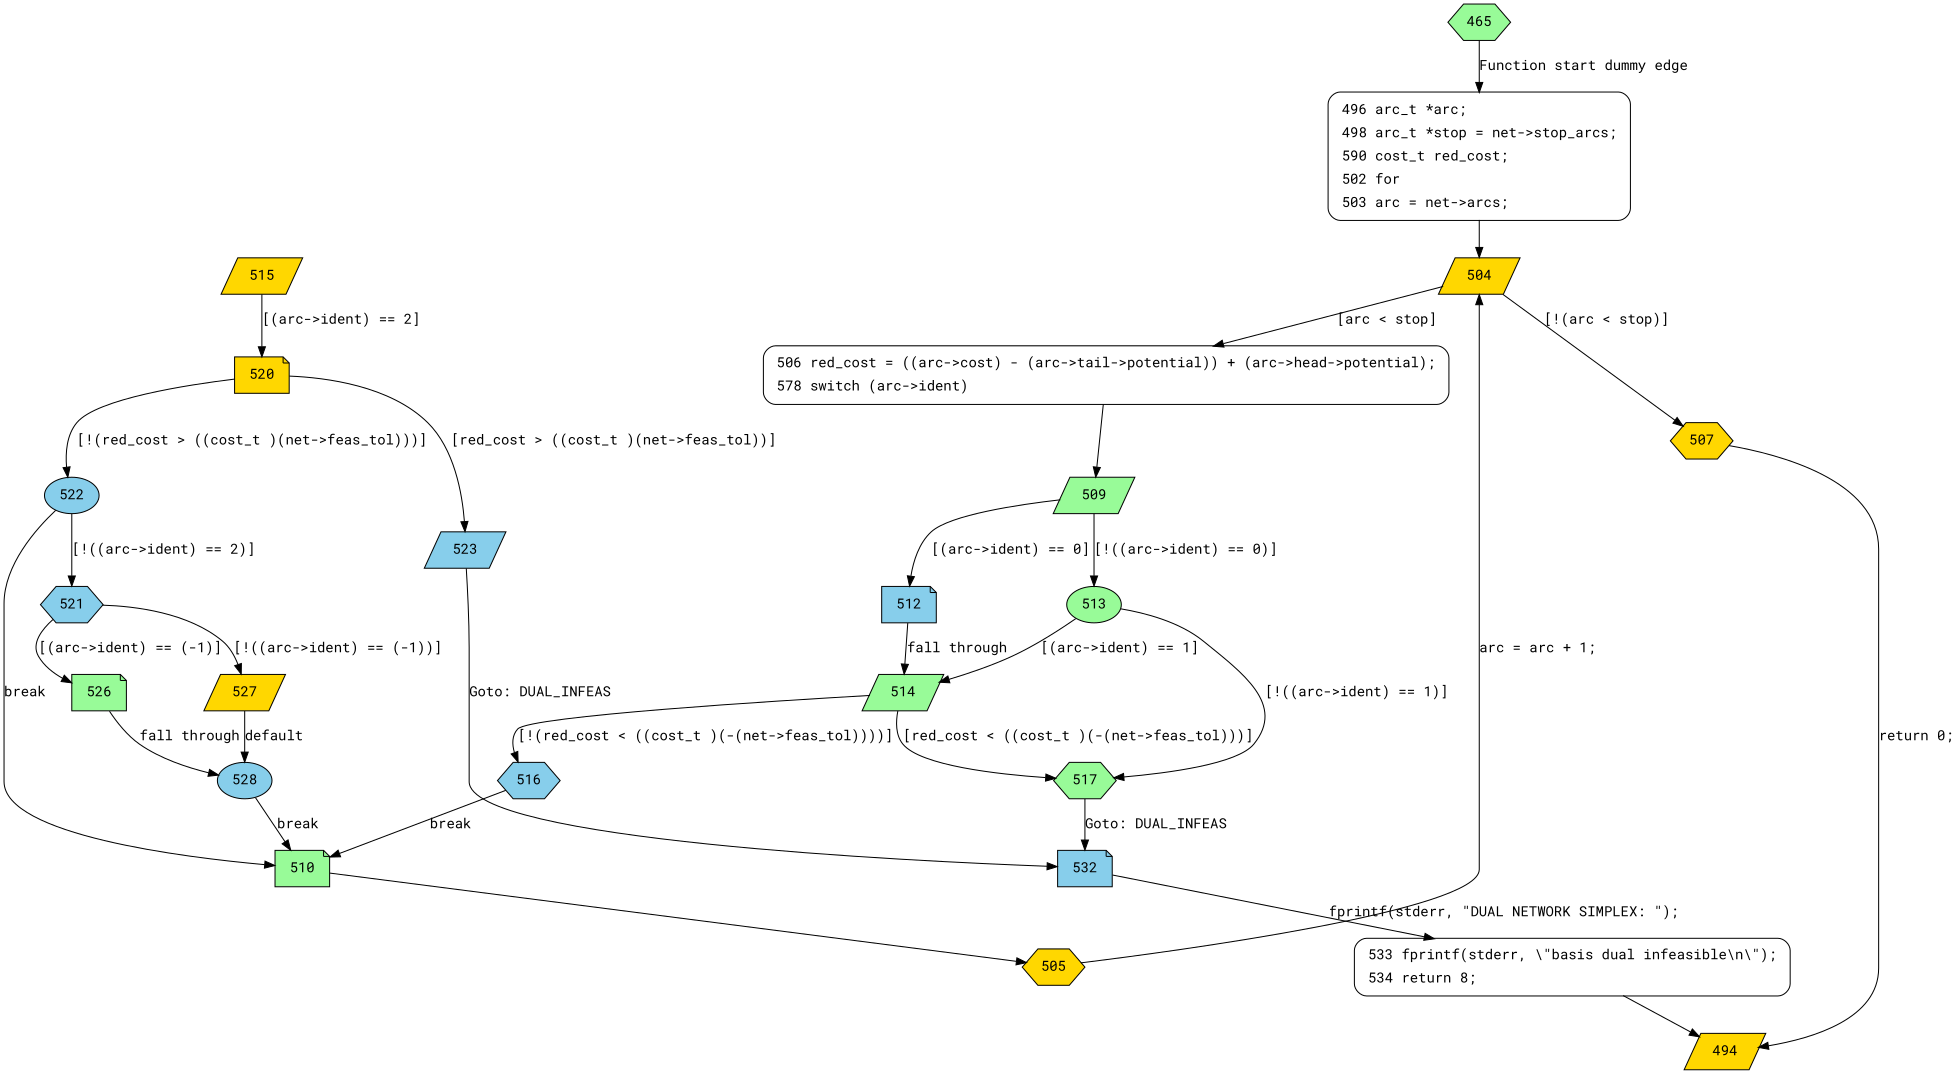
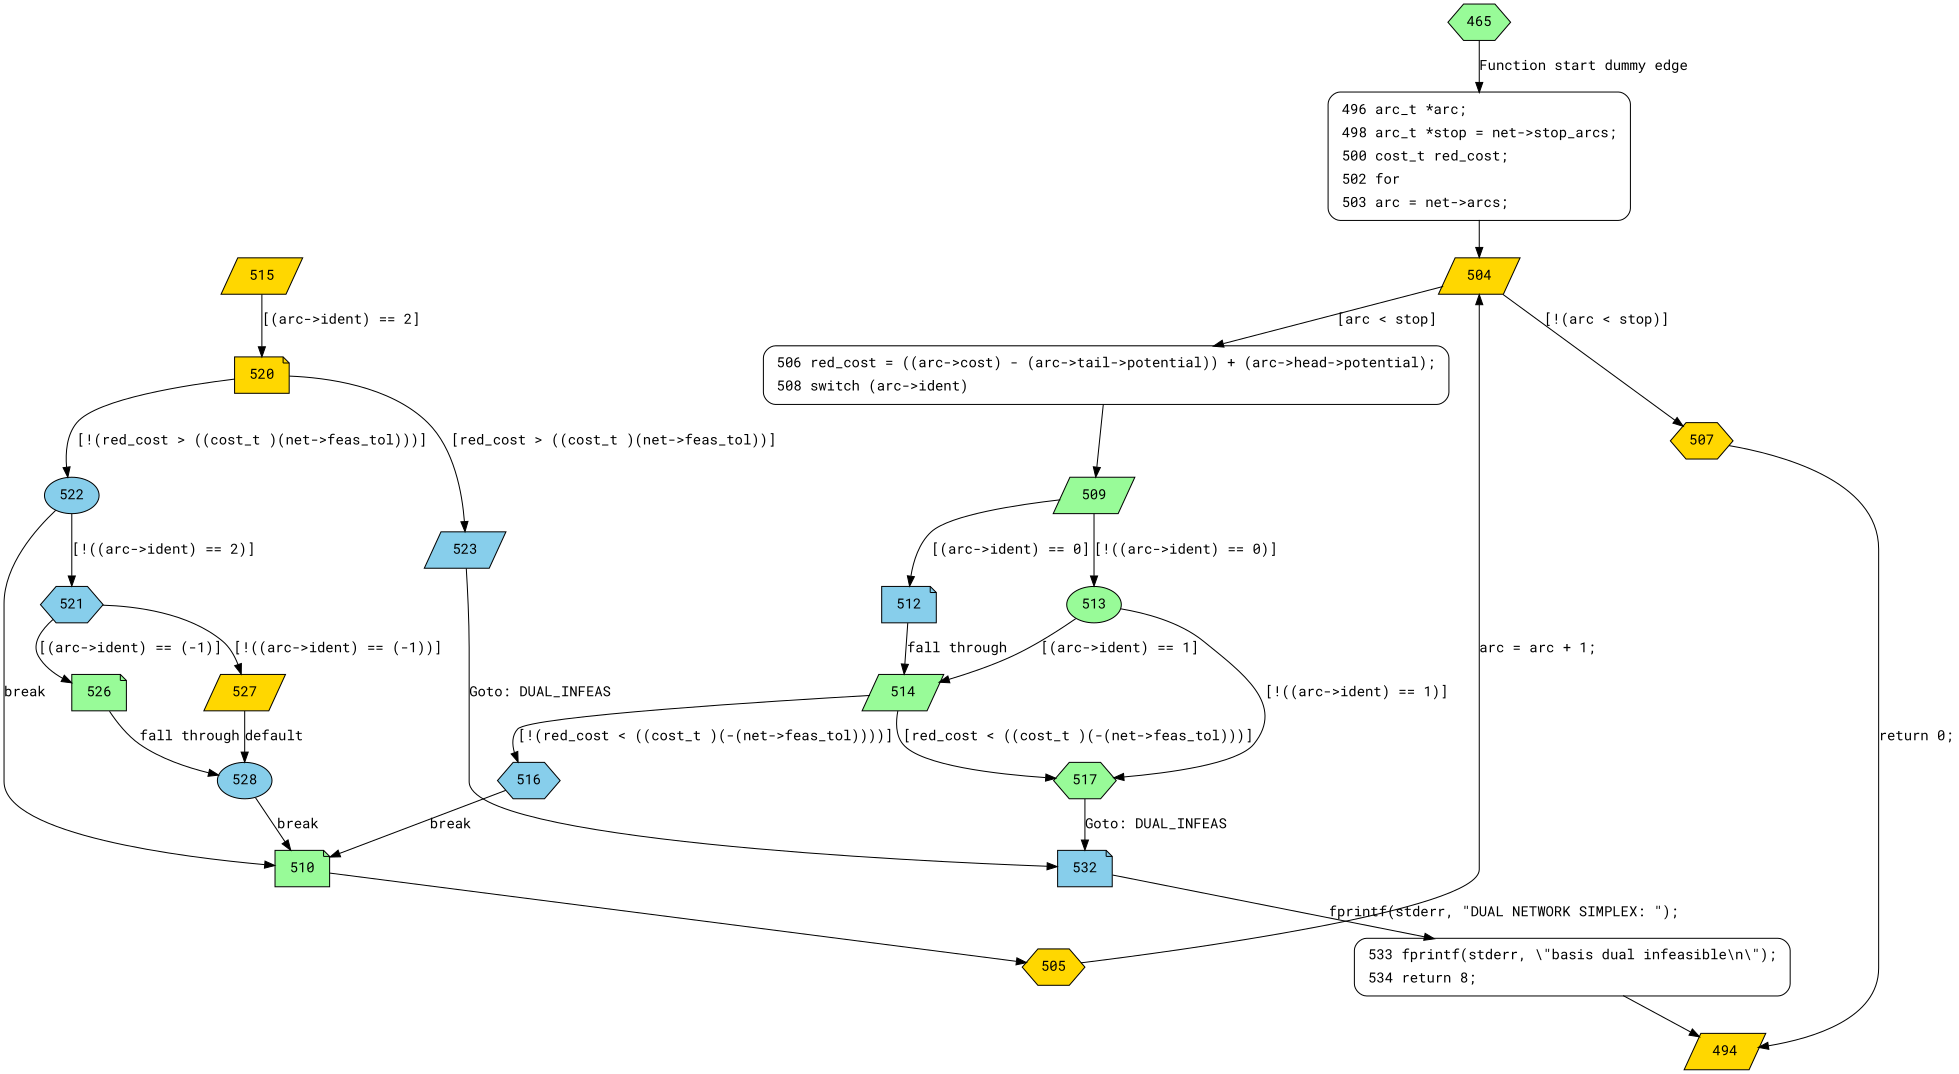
(1354, 156) -> (1354, 156)
(789, 386) -> (789, 386)
